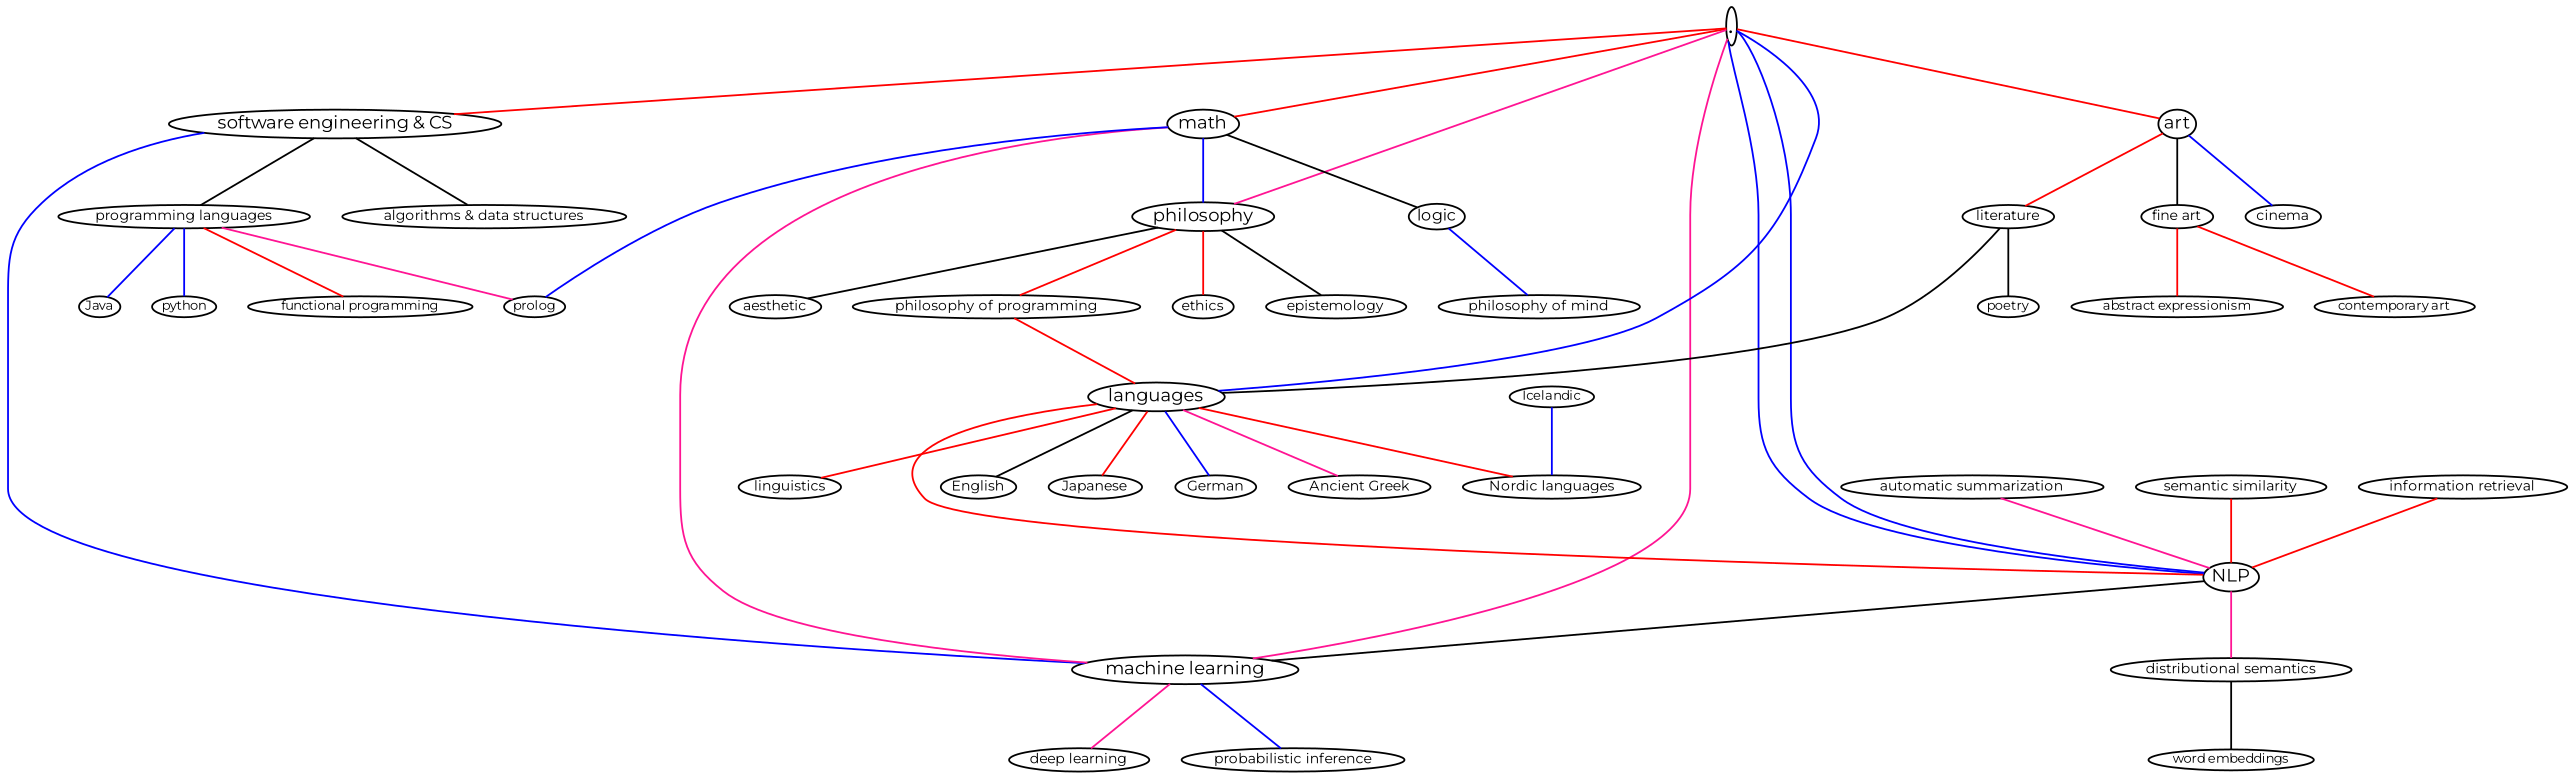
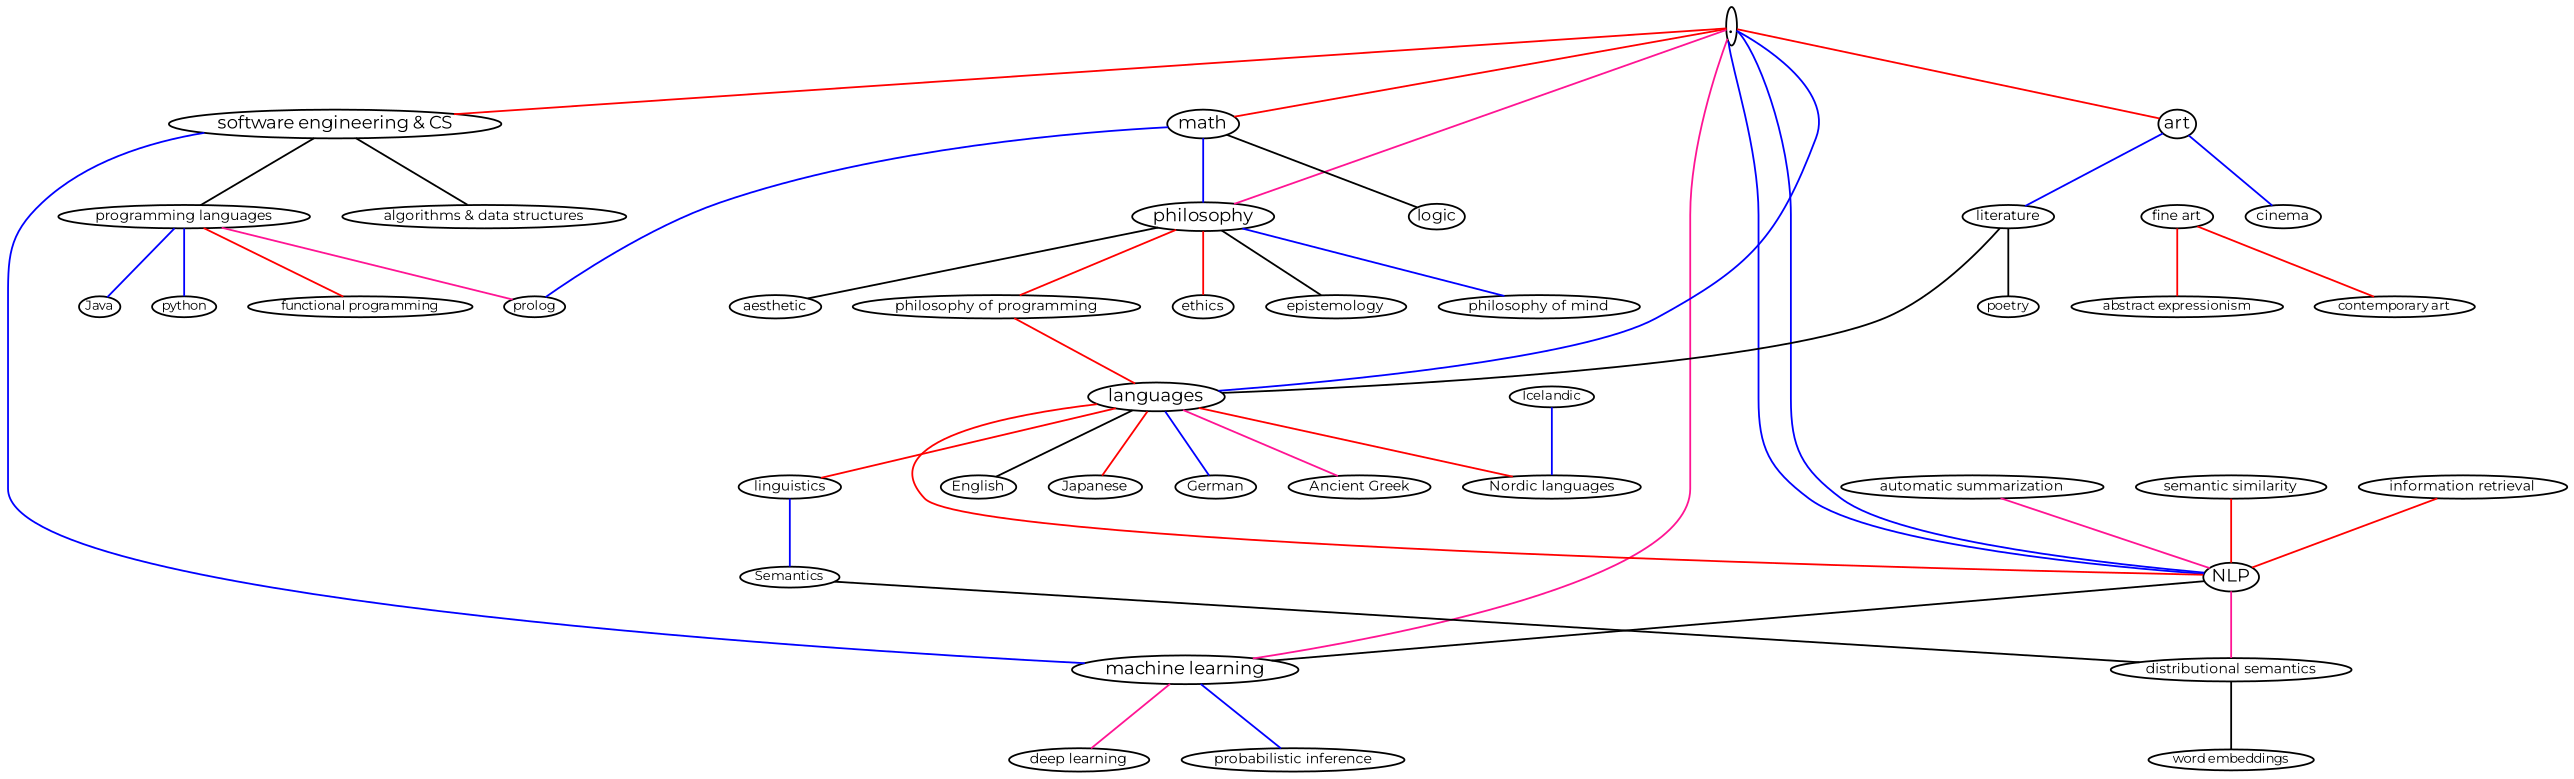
(2094, 170) -> (2094, 170)
(2177, 171) -> none
(1488, 262) -> (1373, 262)
(682, 385) -> none
none -> (790, 577)
